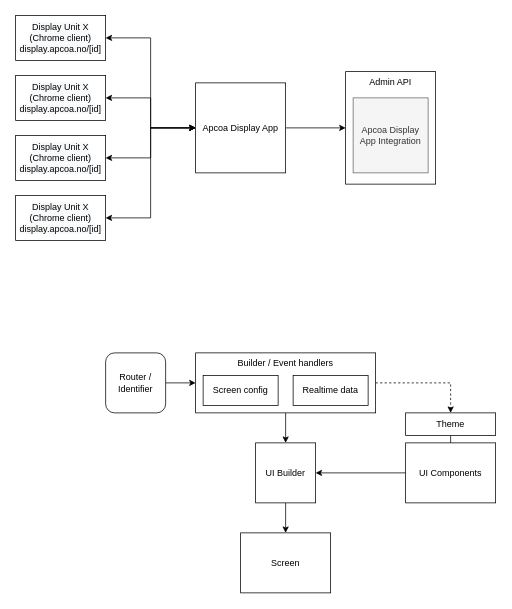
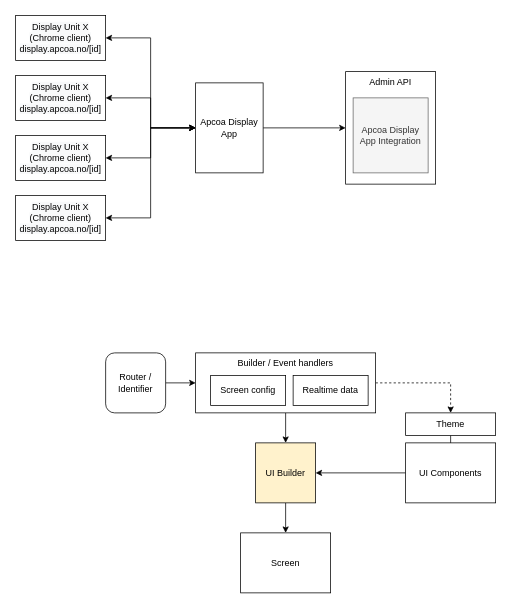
(240, 128) -> (229, 128)
(240, 390) -> (248, 390)
(285, 473) -> (285, 473)
